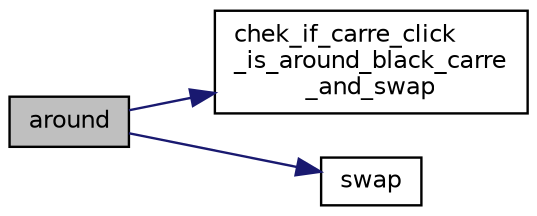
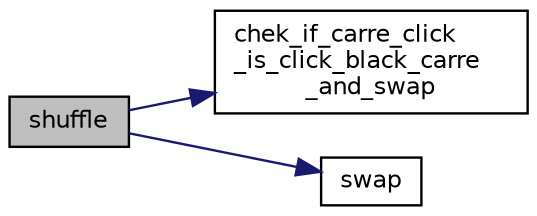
(371, 62) -> (371, 62)
(69, 122) -> (69, 122)
